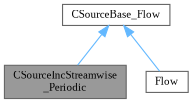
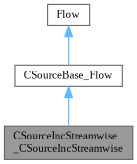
(145, 53) -> (69, 51)
(65, 82) -> (69, 143)
